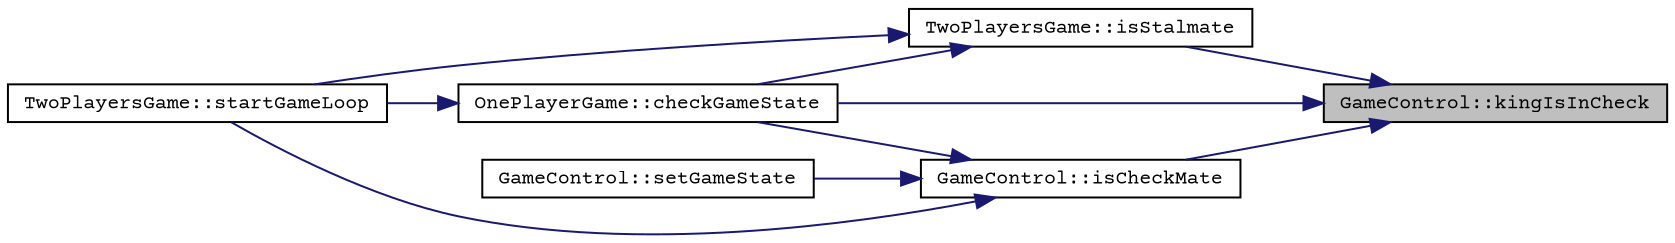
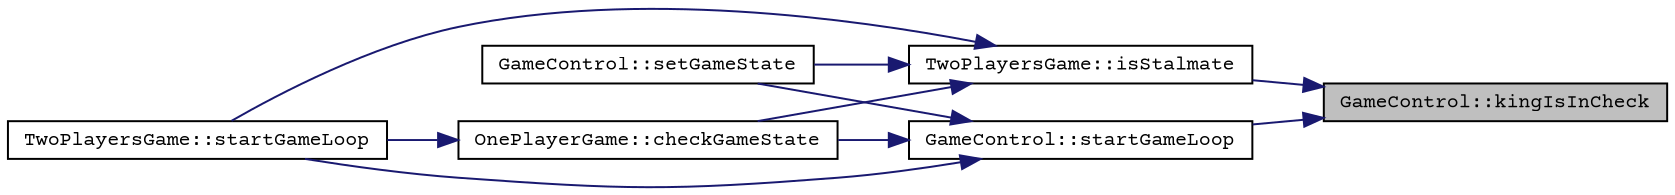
none -> (851, 65)
(1071, 103) -> none
(1081, 179) -> (1081, 140)
